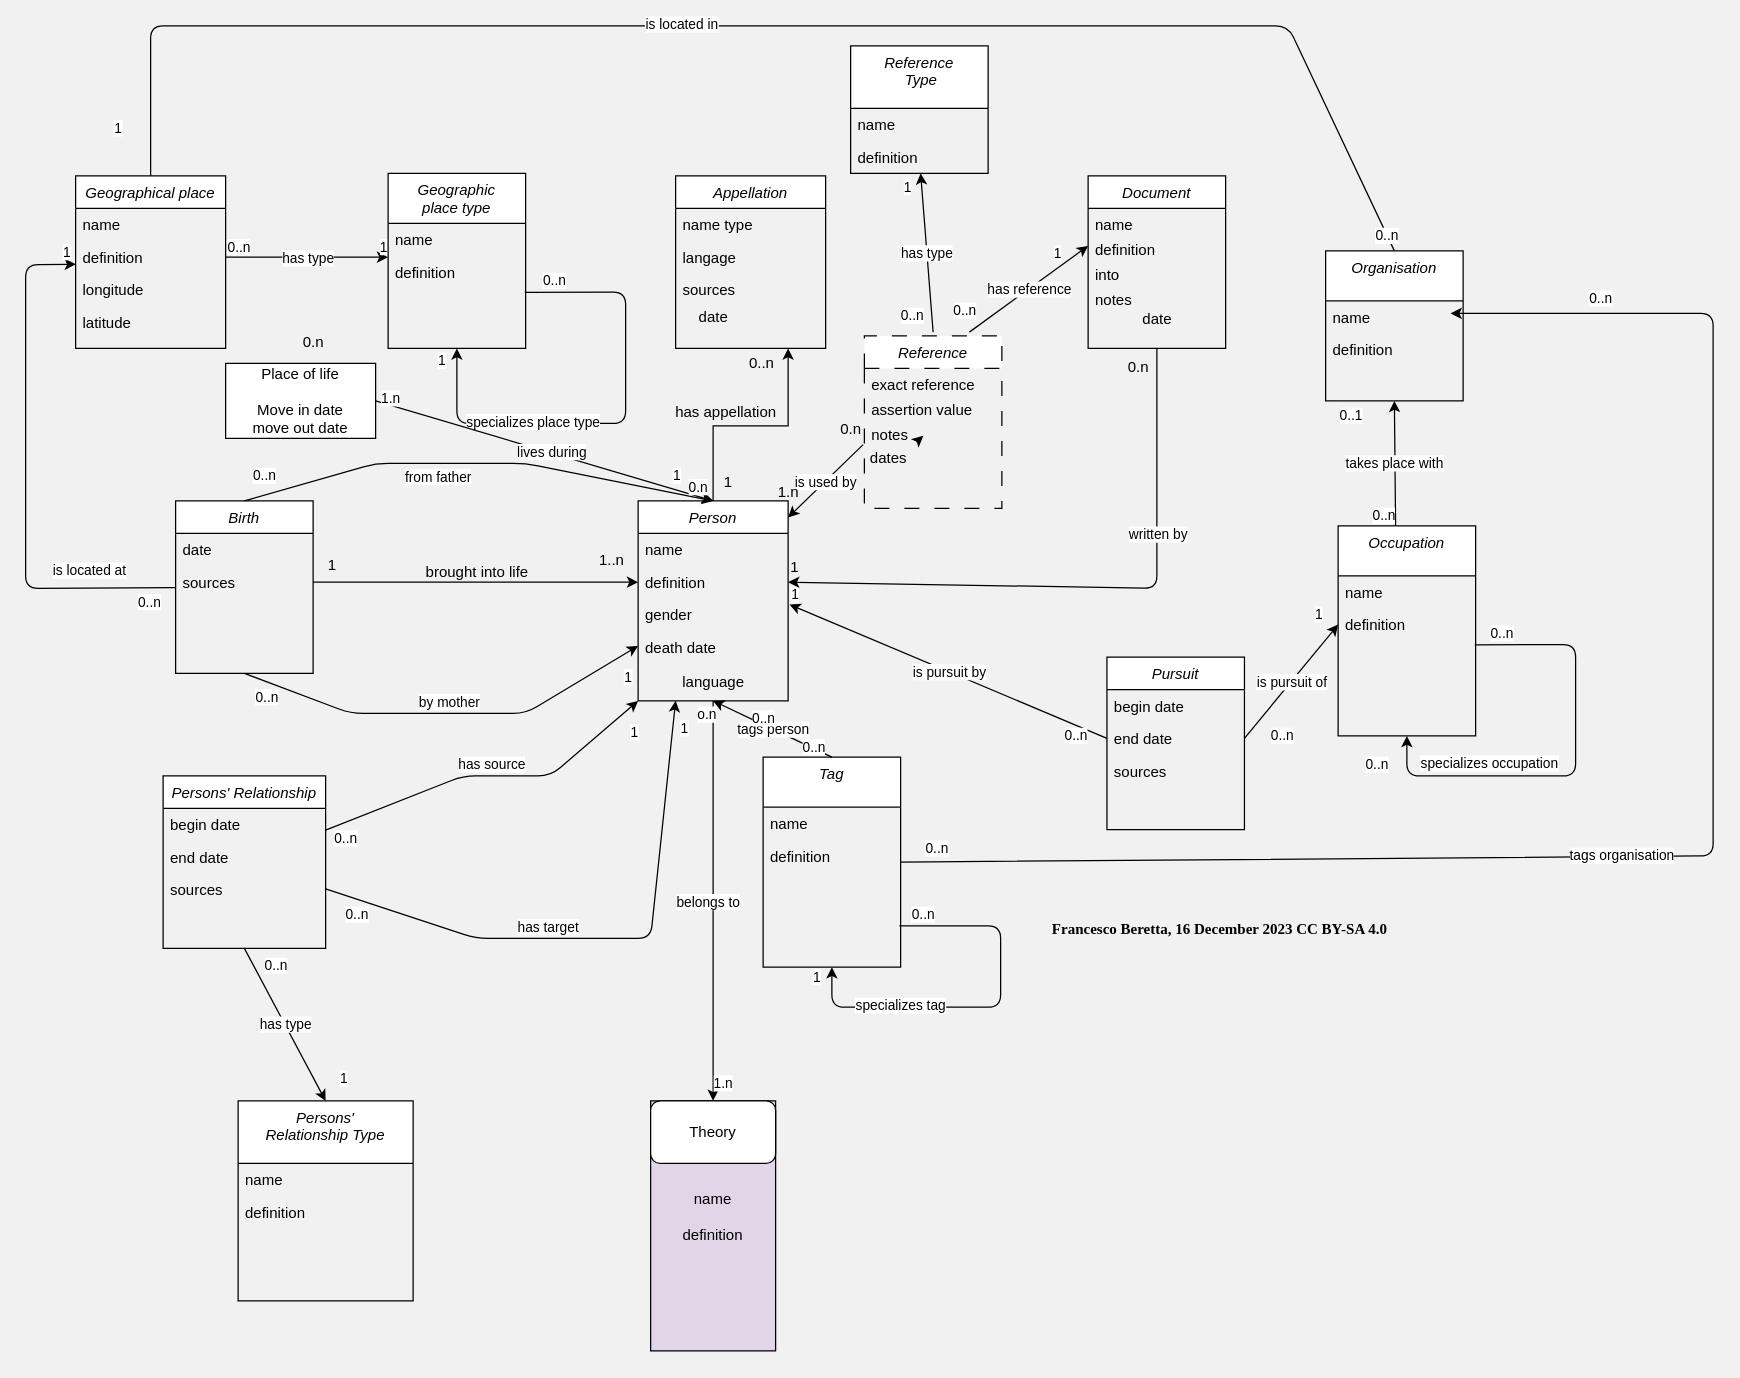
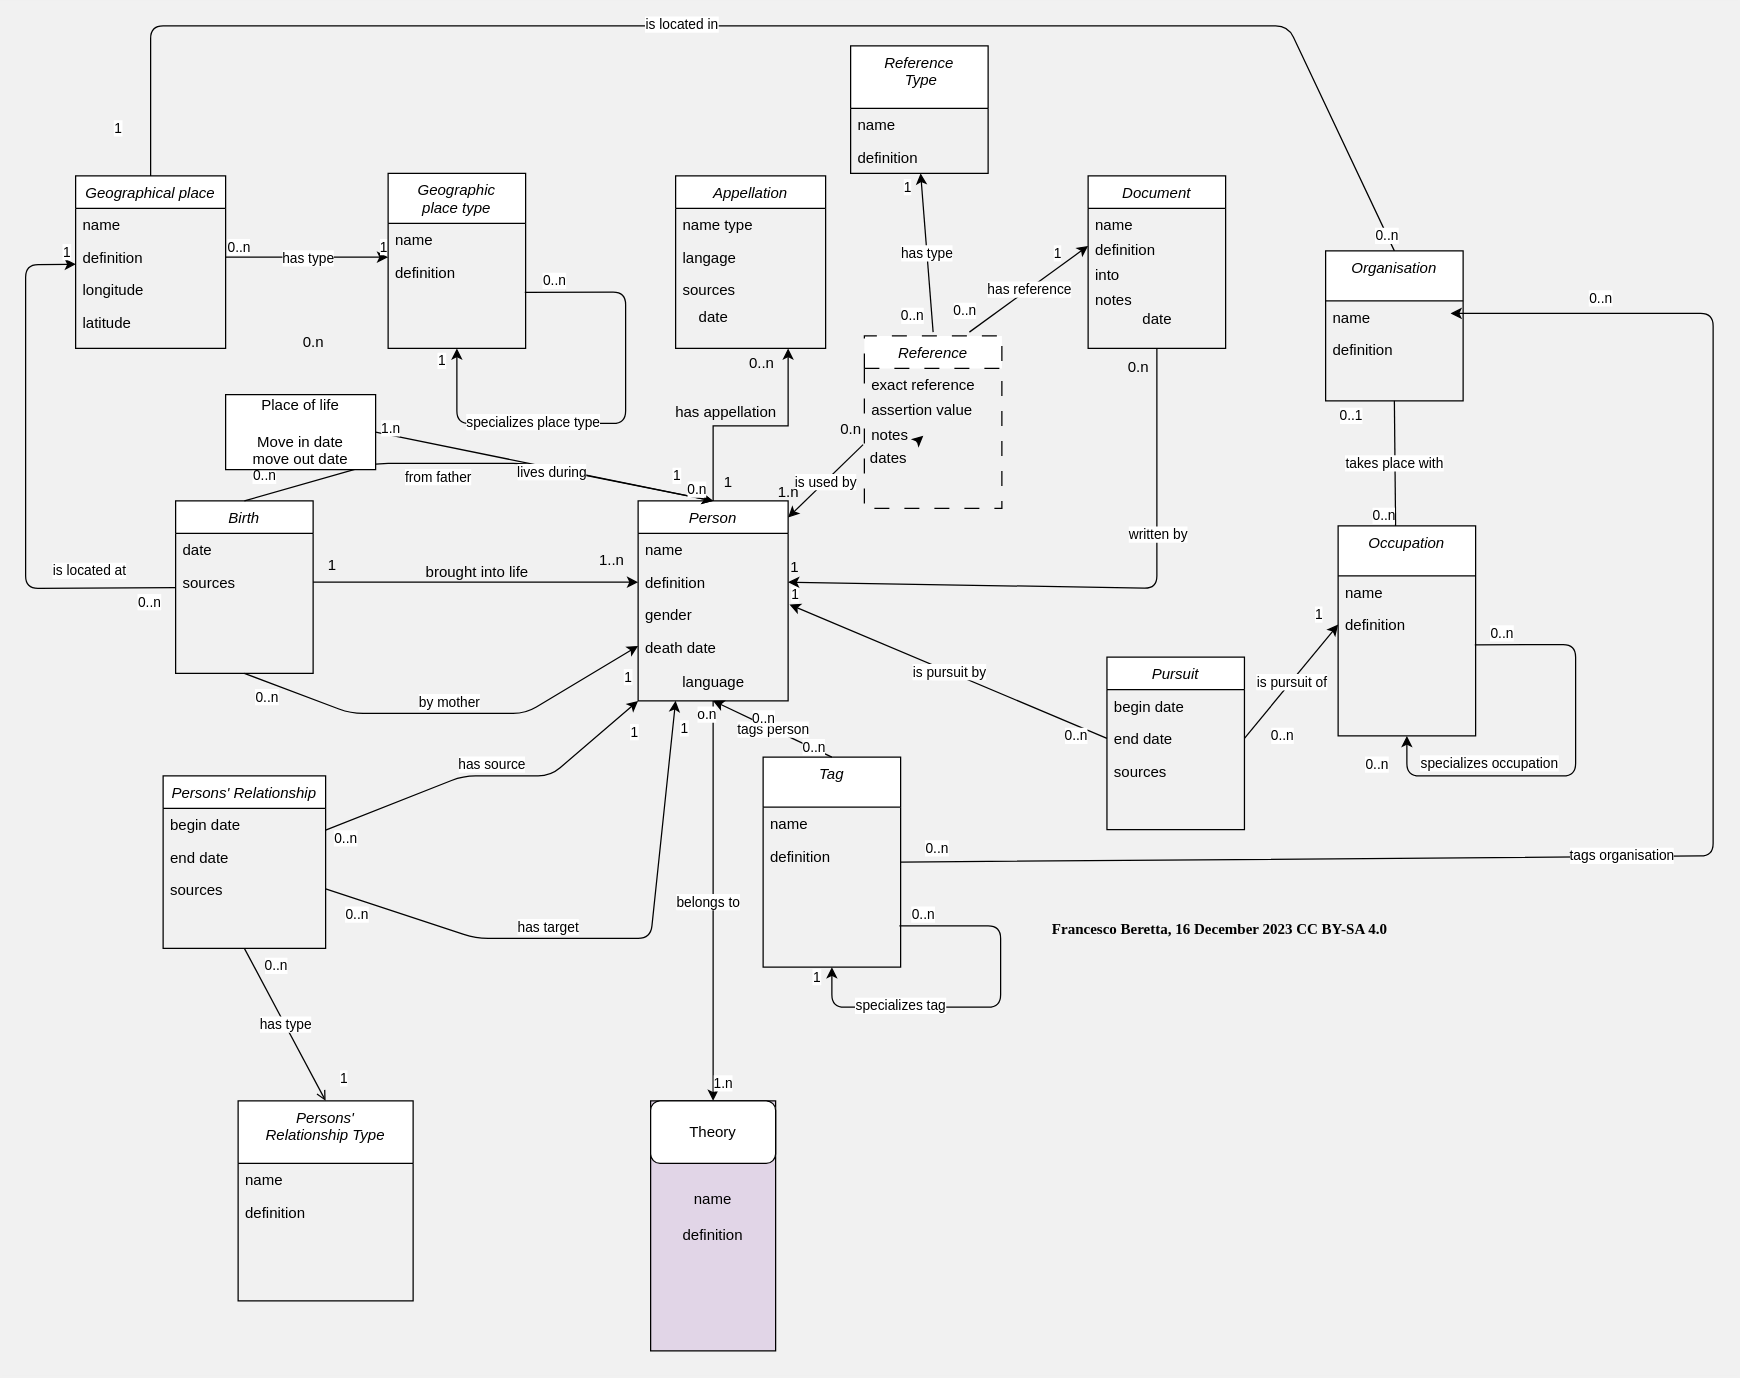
(301, 401) -> (301, 432)
(1394, 411) -> (1394, 408)
(321, 1092) -> (322, 1094)
